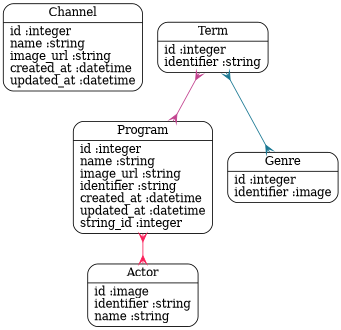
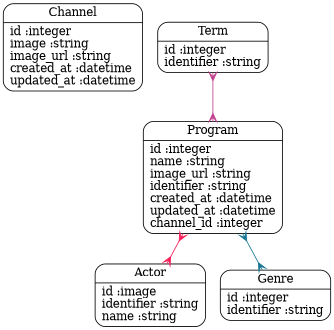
(47, 44) -> (49, 44)
(248, 112) -> (253, 252)
(283, 193) -> (275, 311)
(131, 224) -> (206, 224)
